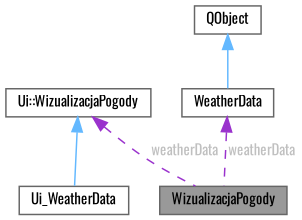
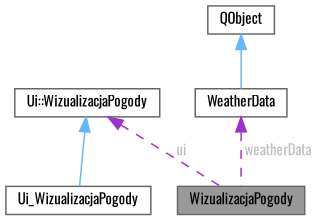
(183, 152) -> (180, 152)
(74, 200) -> (78, 200)
